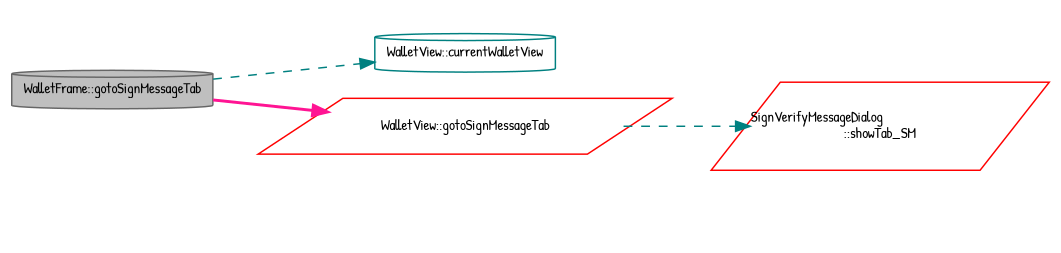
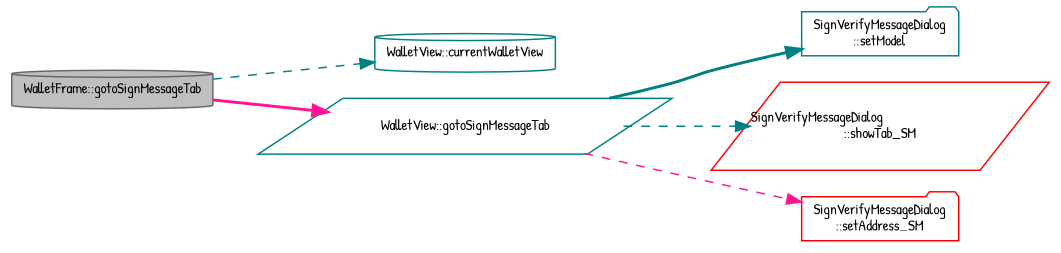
none -> (880, 34)
(465, 126) -> (465, 126)
none -> (880, 219)
